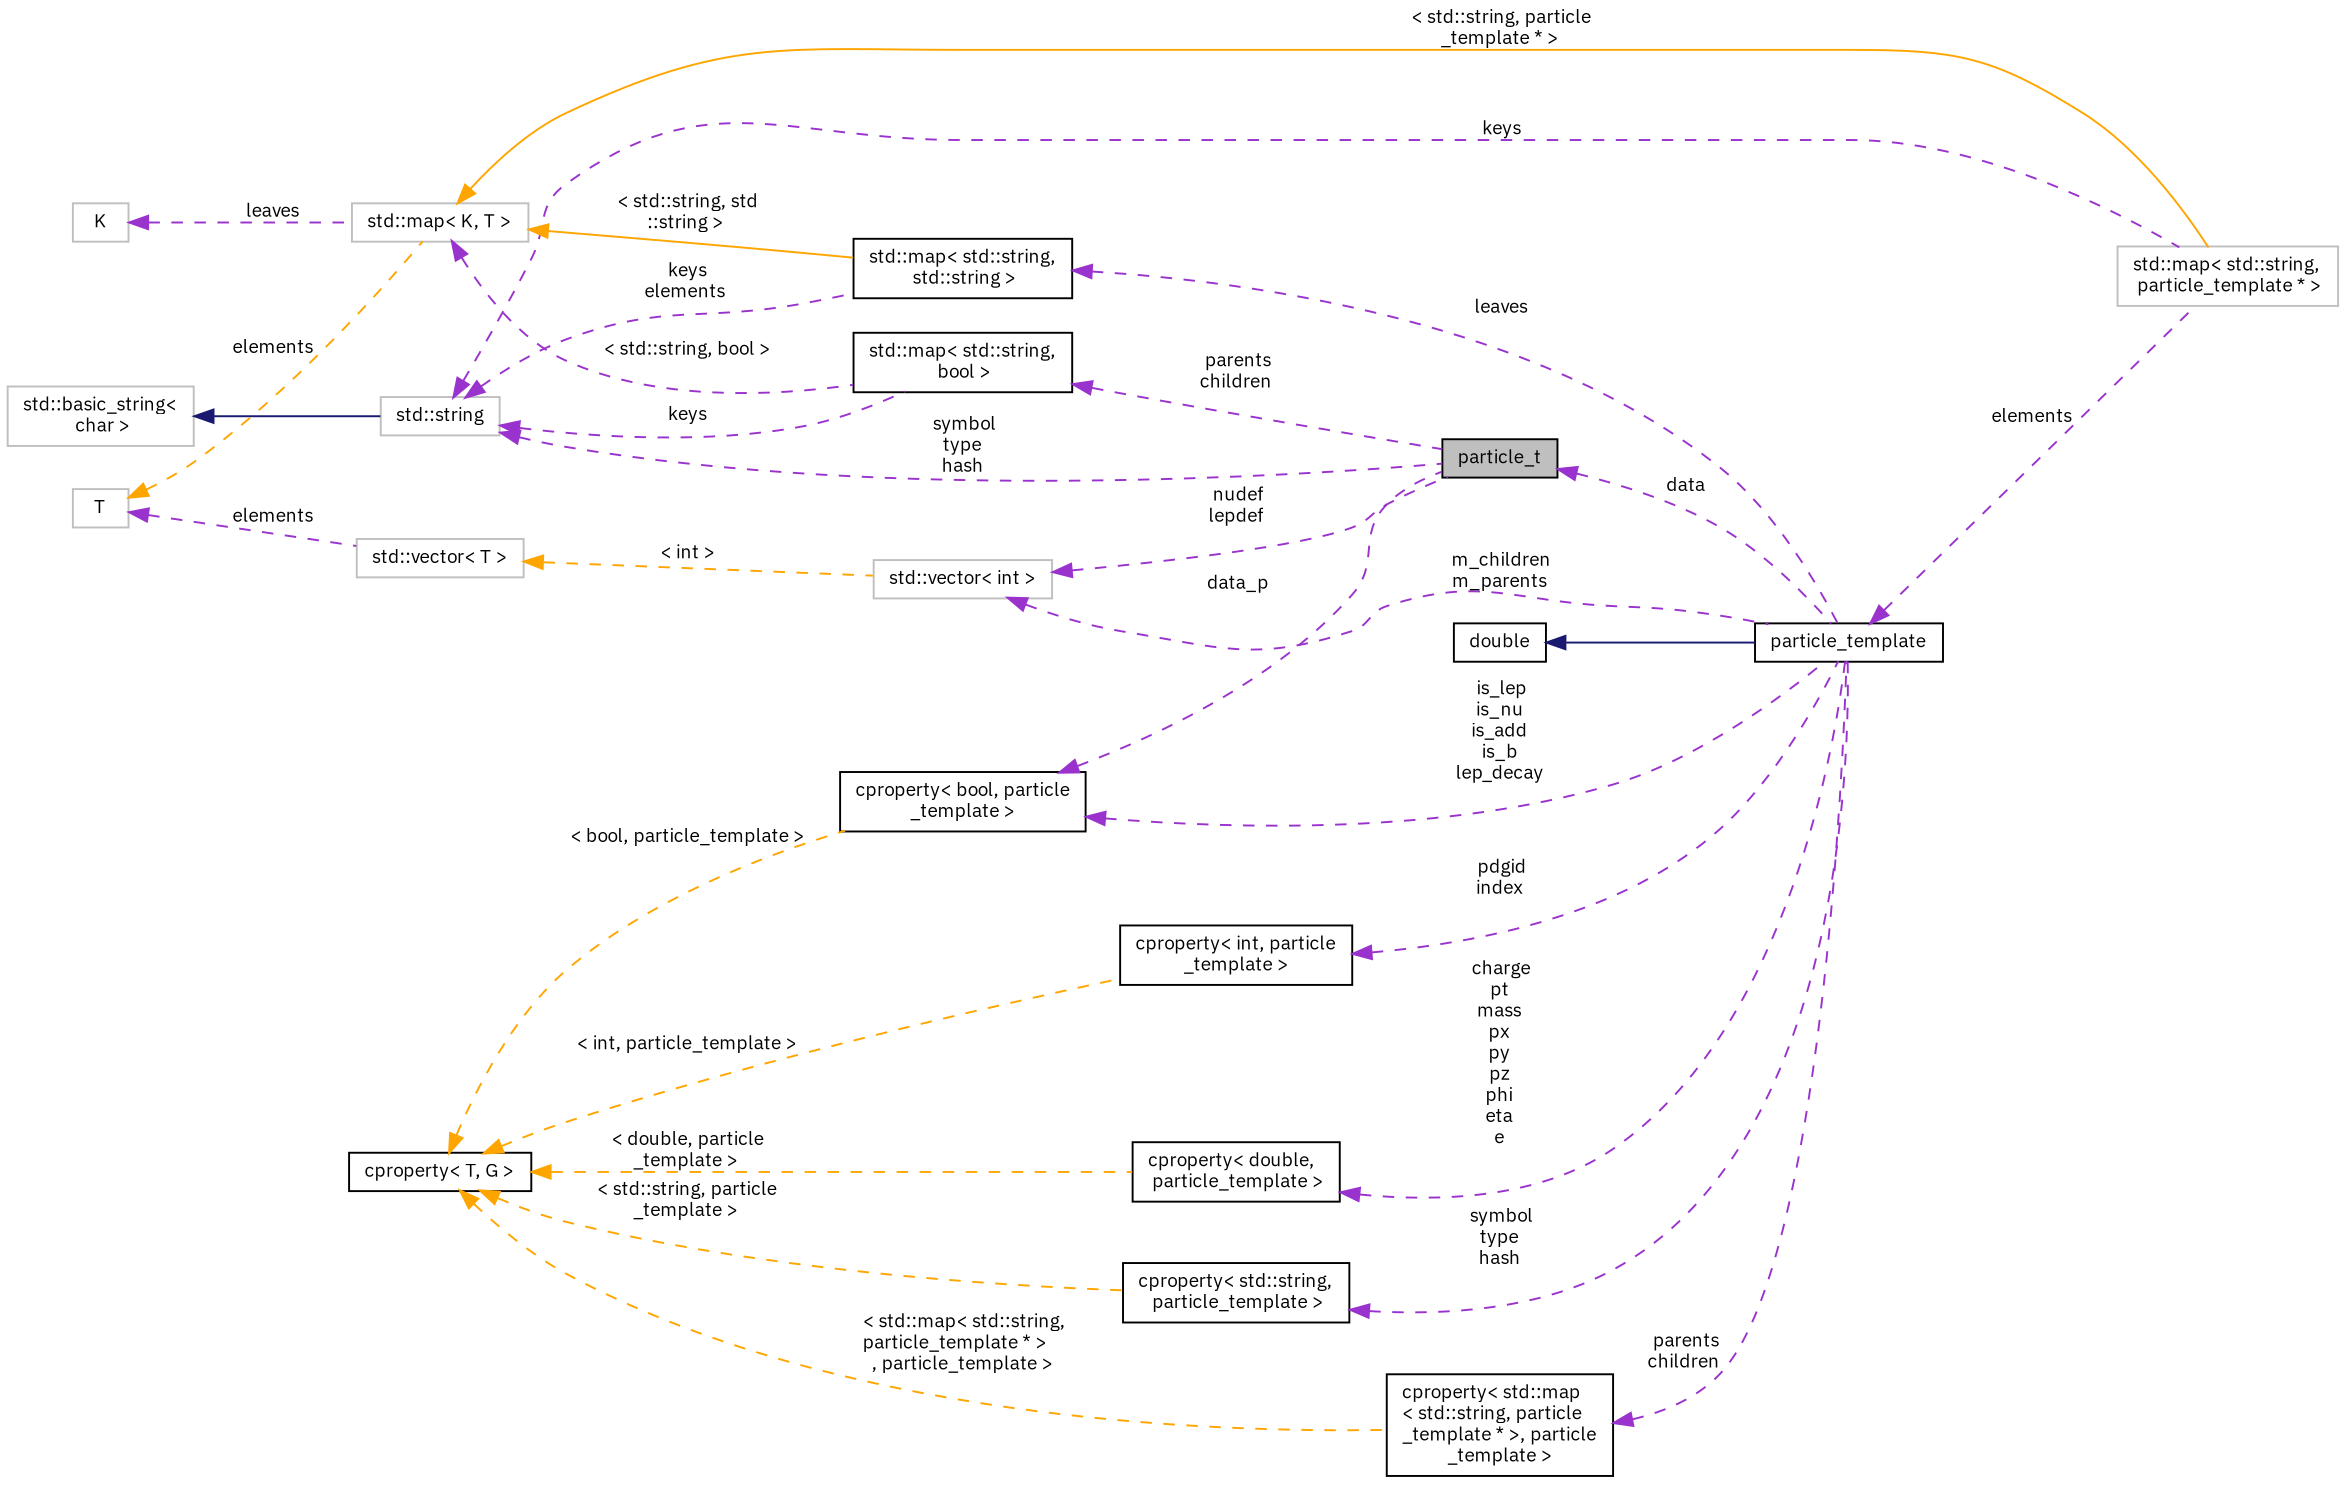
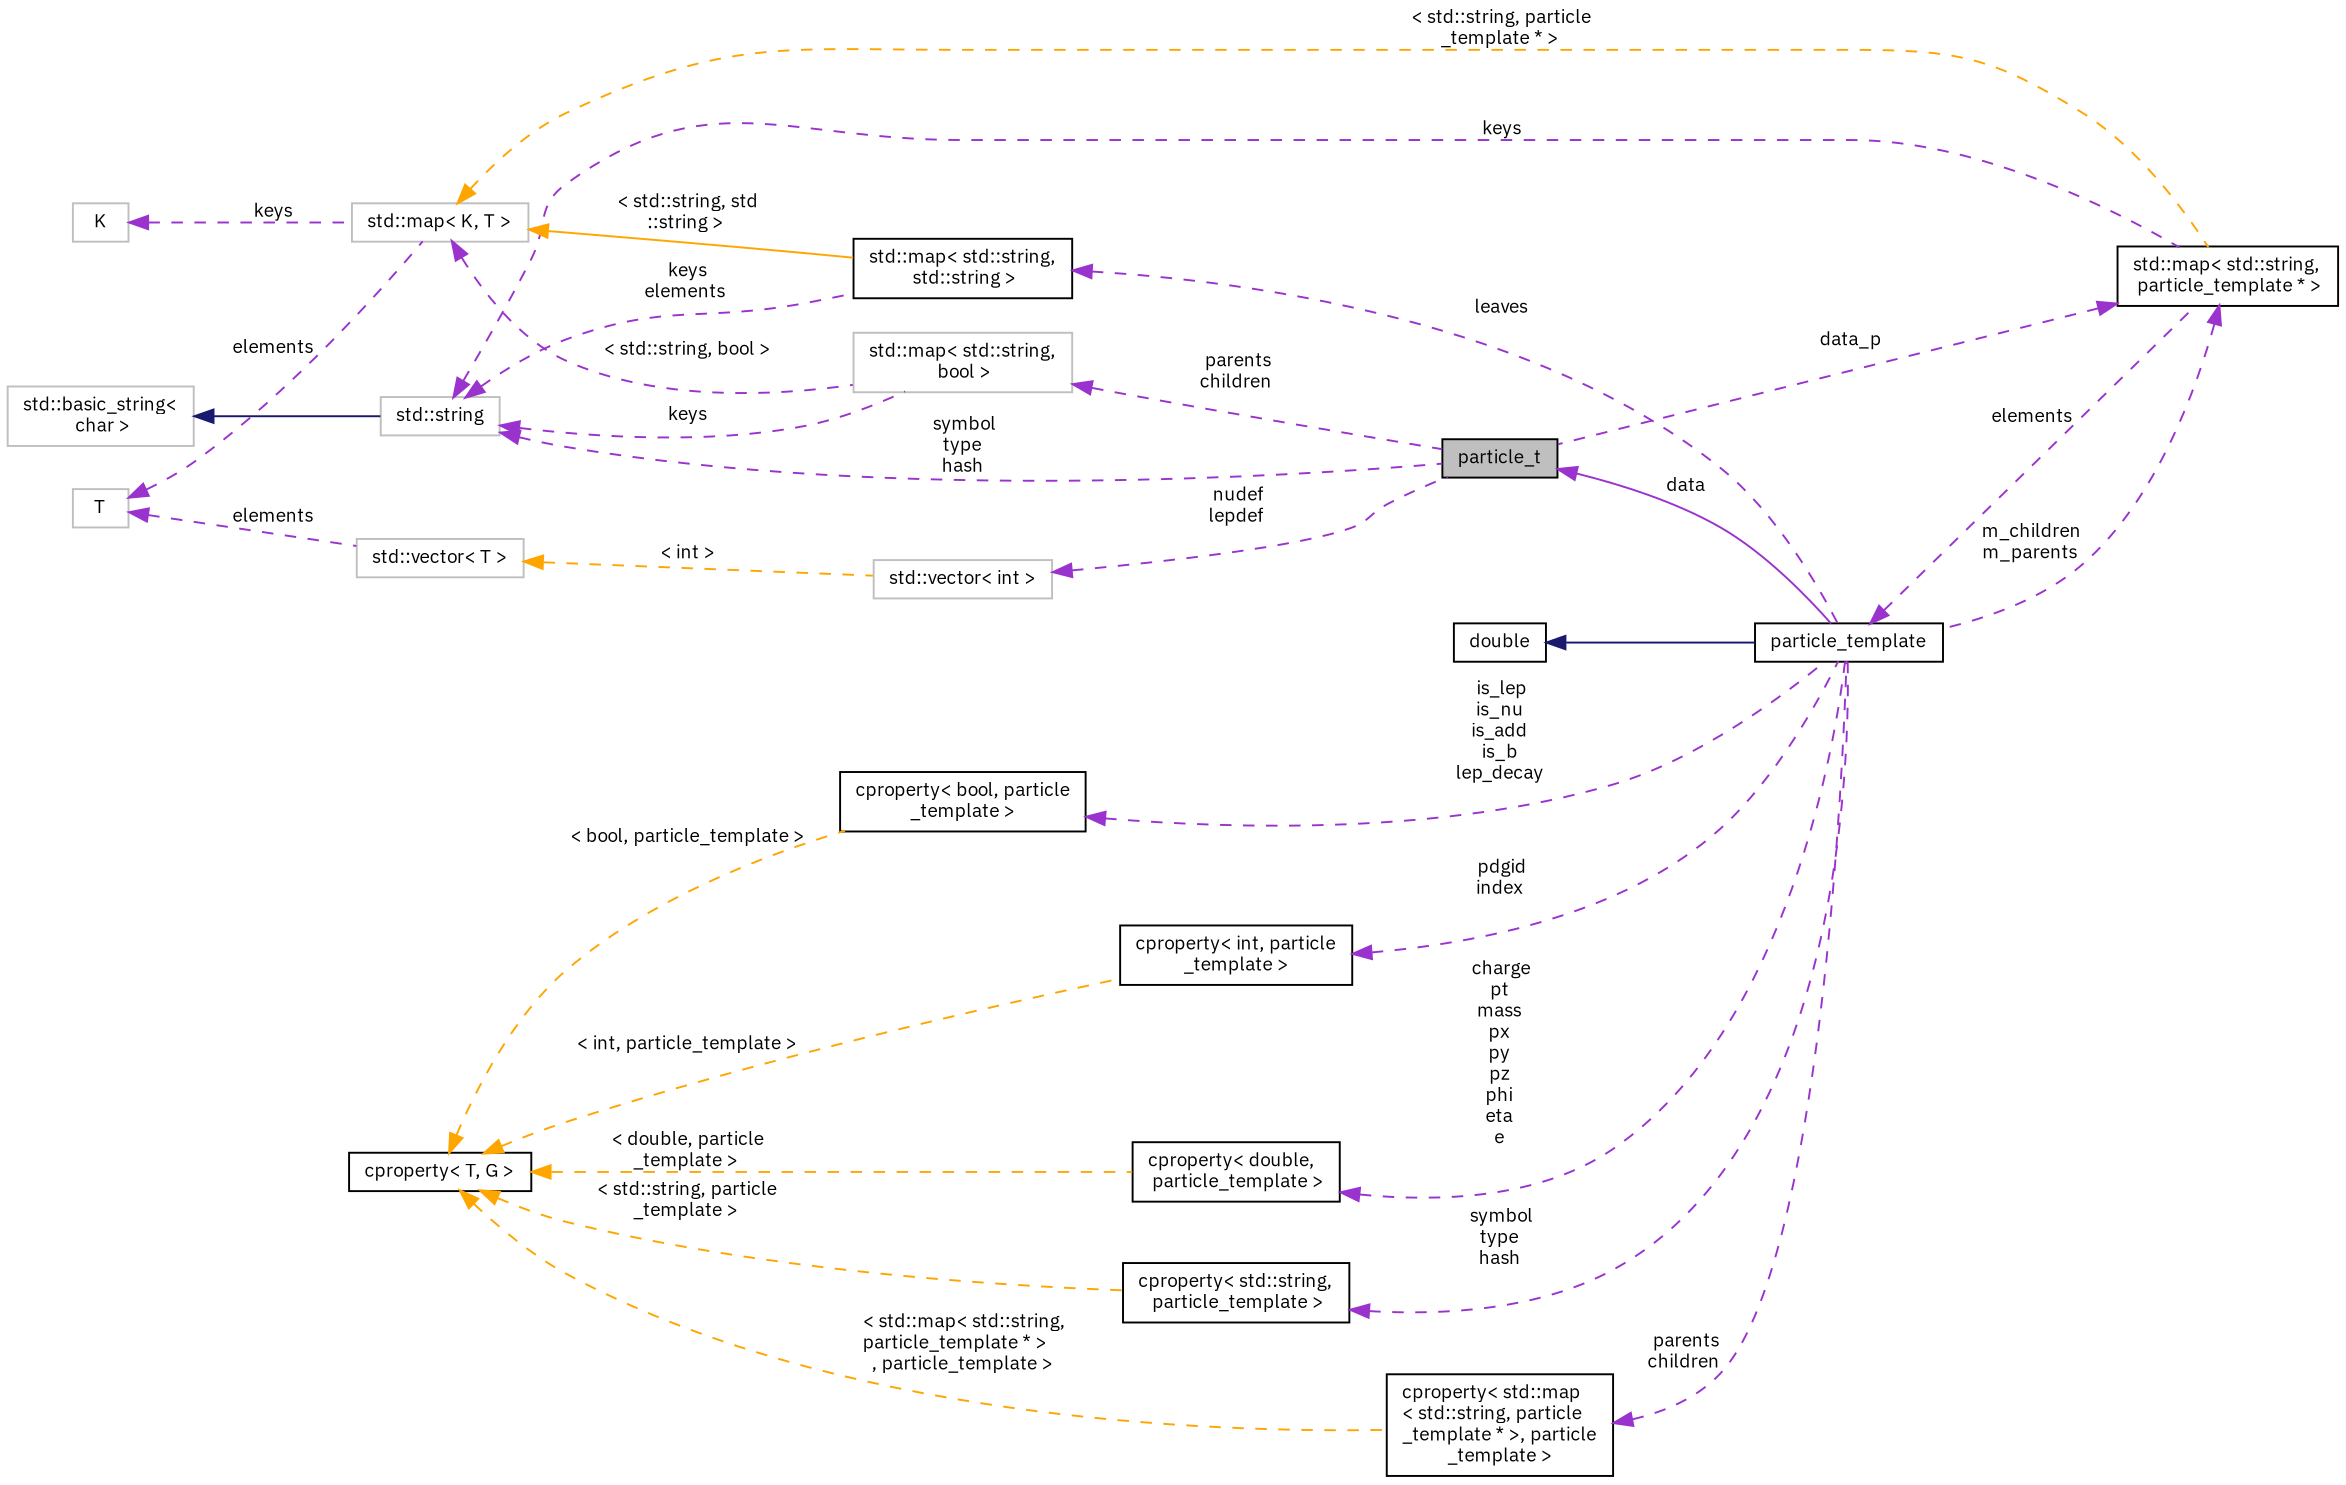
(1357, 50) -> (1357, 50)
(271, 212) -> (271, 212)
(2228, 276) -> (2228, 276)
(963, 363) -> (963, 363)
(295, 377) -> (295, 377)
(1717, 526) -> (1717, 526)
(1391, 605) -> (2124, 519)
(1273, 665) -> (1828, 376)
